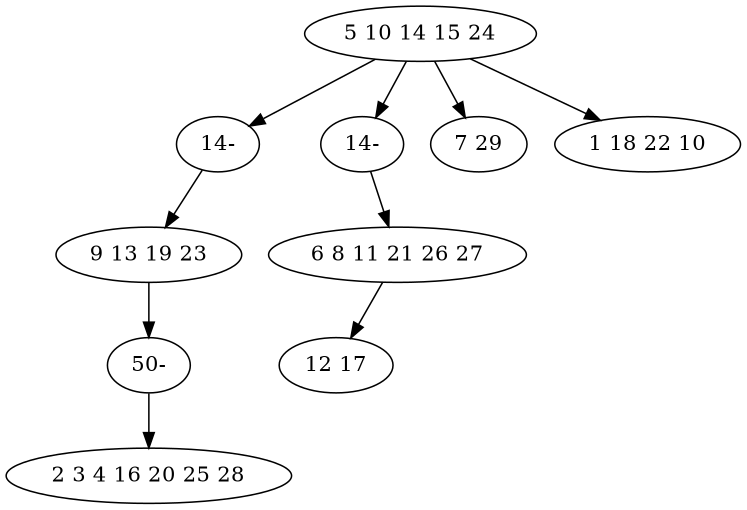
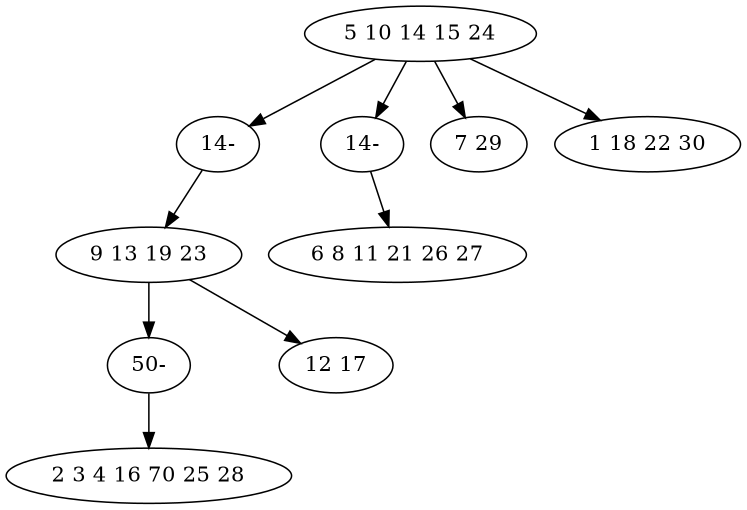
(648, 144) -> (648, 144)
(371, 303) -> (238, 308)
(149, 476) -> (149, 476)
